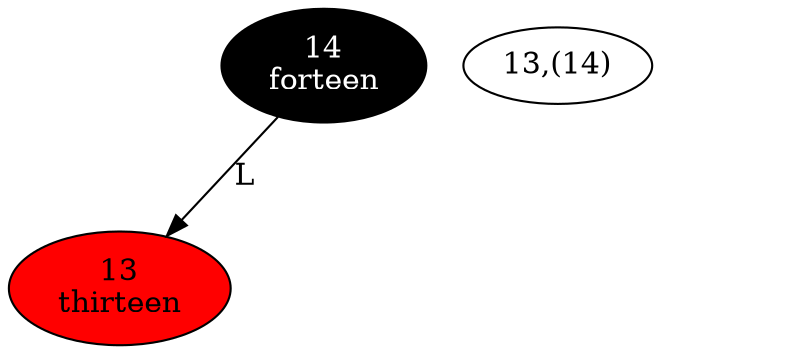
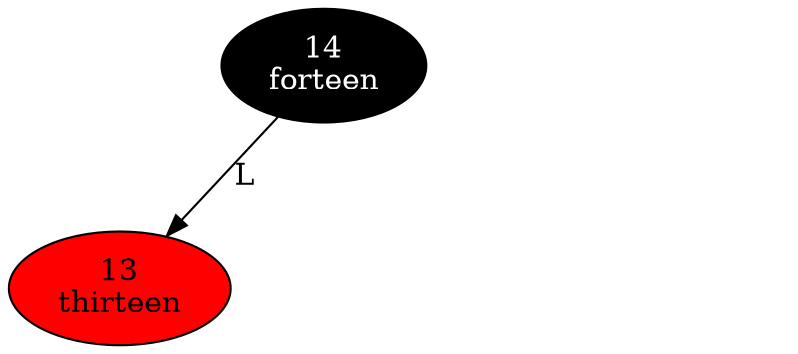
(558, 66) -> none
